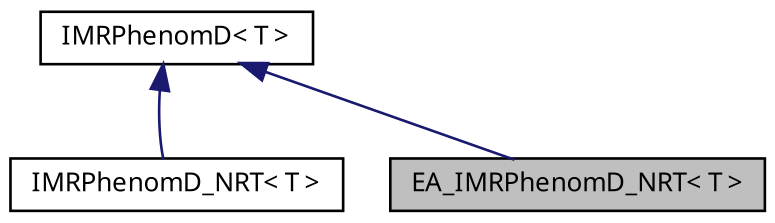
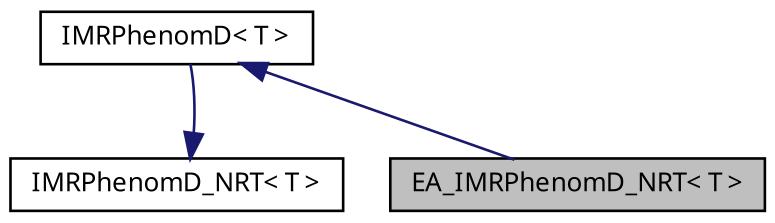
(159, 125) -> (194, 98)
